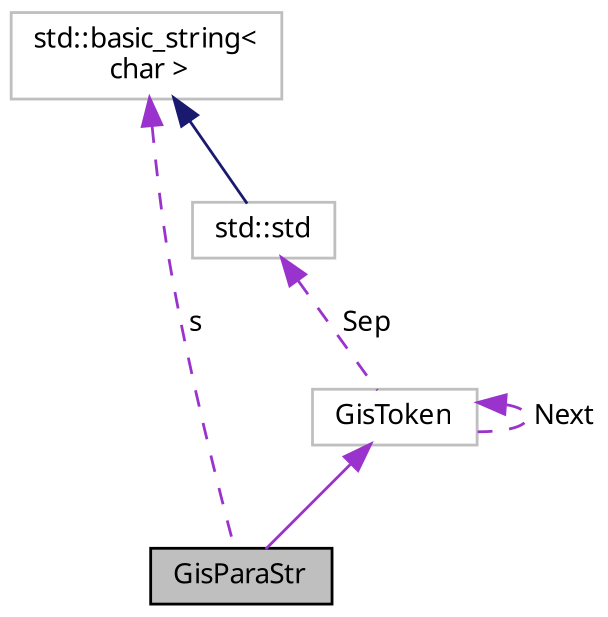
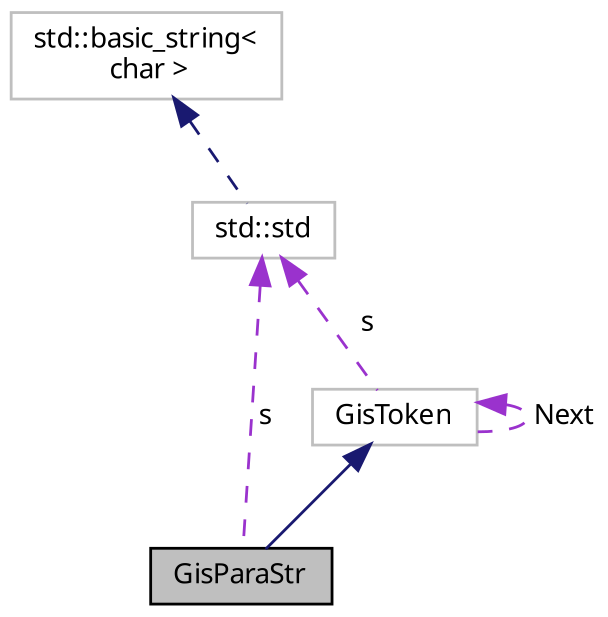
(218, 162) -> (218, 162)
(364, 324) -> (364, 324)
(184, 339) -> (252, 417)
(308, 507) -> (308, 507)
